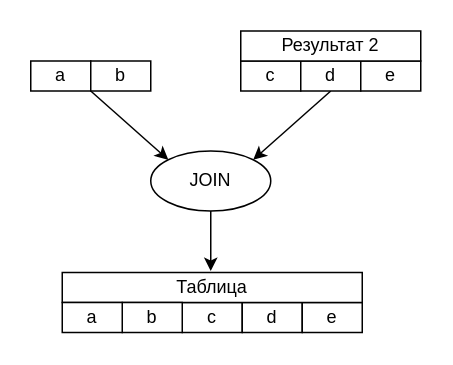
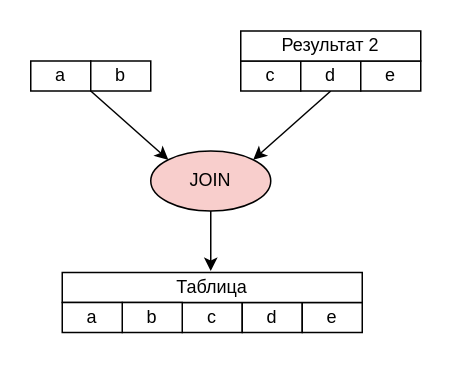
(211, 181) -> (211, 181)
